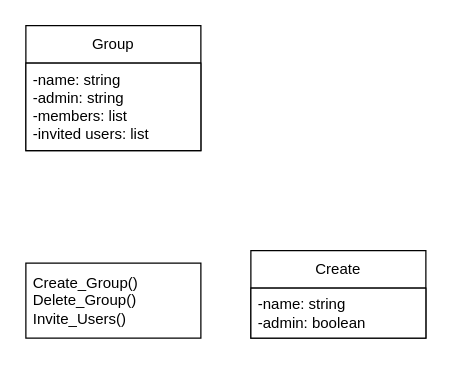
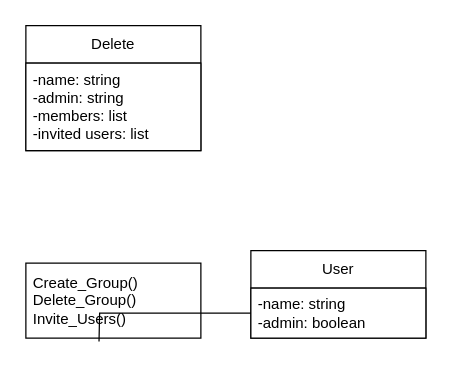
(113, 44) -> (113, 44)
(338, 269) -> (338, 269)
none -> (159, 313)
